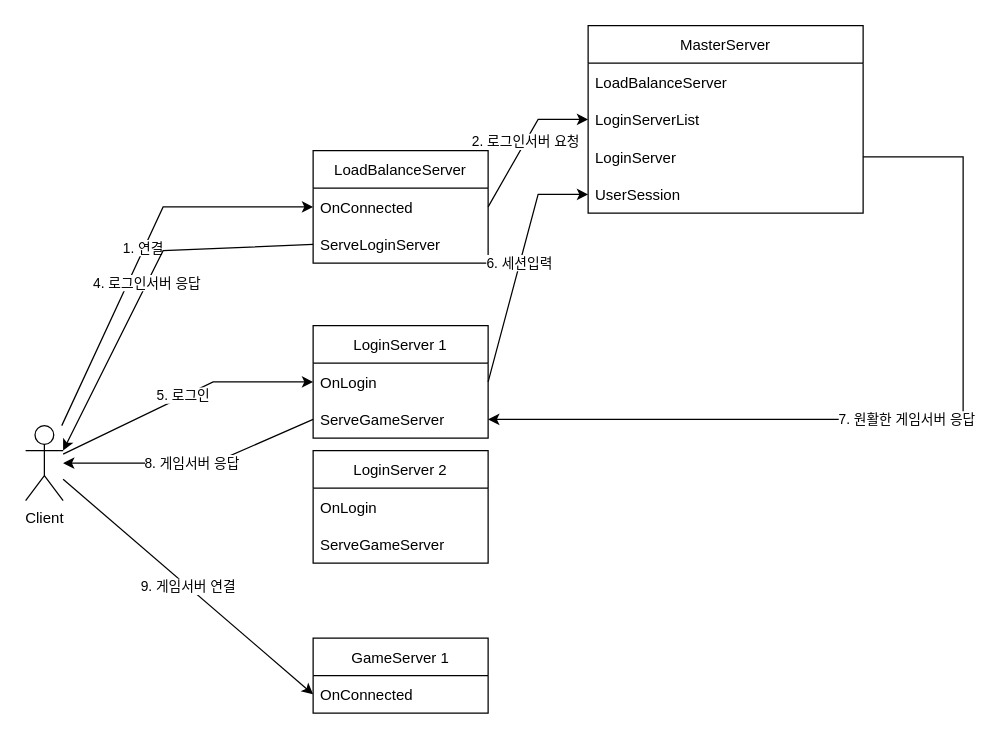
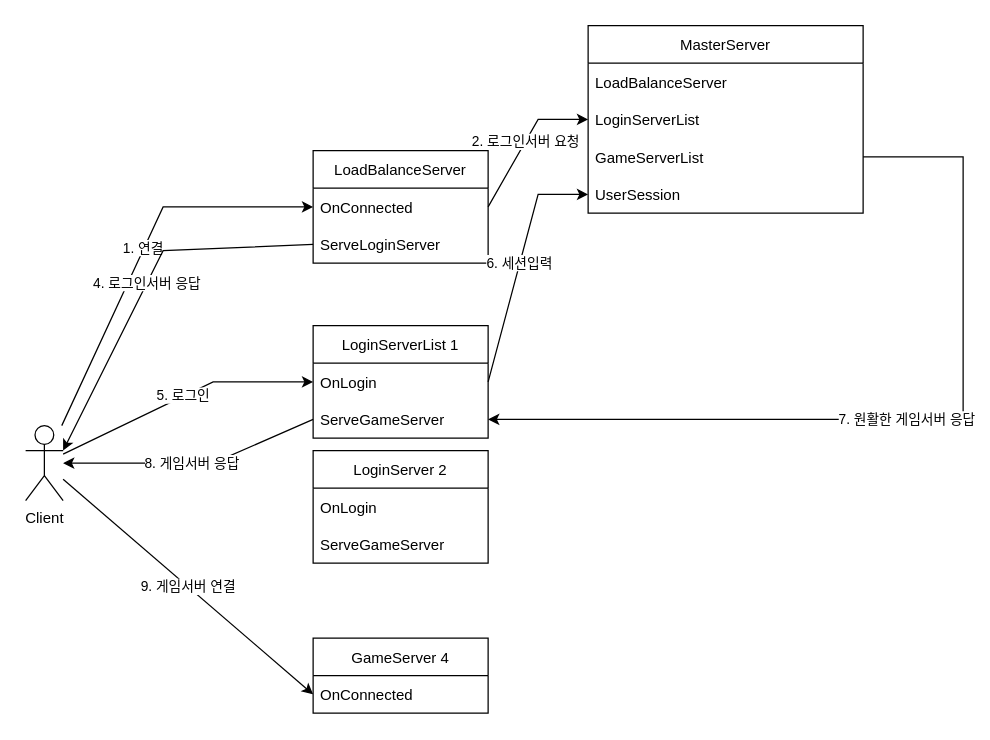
(639, 158) -> (652, 158)
(400, 345) -> (400, 345)
(400, 658) -> (400, 658)
